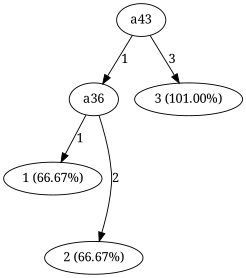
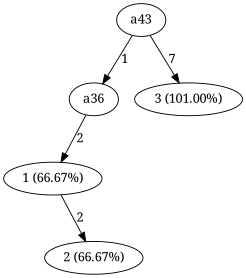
(172, 60) -> (172, 60)
(80, 139) -> (80, 139)
(111, 174) -> (71, 214)
